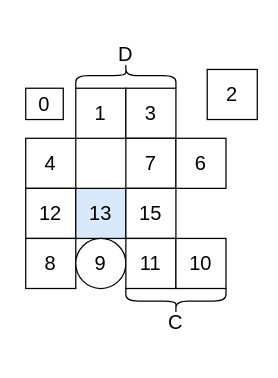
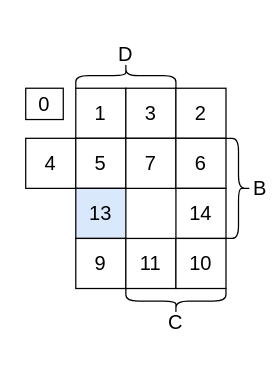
(232, 94) -> (201, 113)
none -> (101, 163)
none -> (238, 188)
(51, 213) -> none
(151, 213) -> none
none -> (201, 213)
(51, 263) -> none
(101, 263) -> (101, 263)
